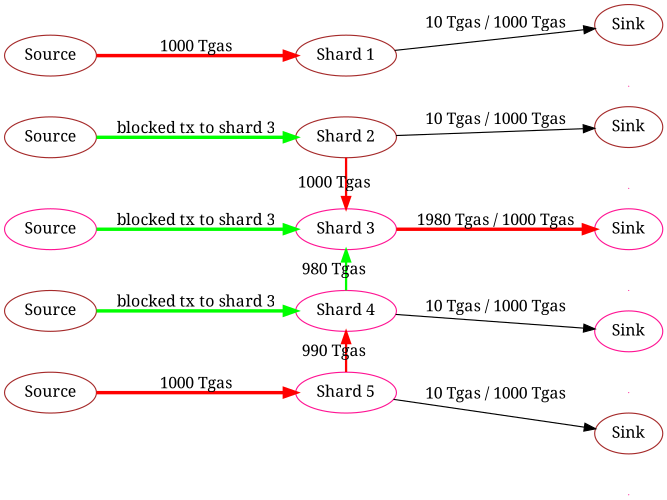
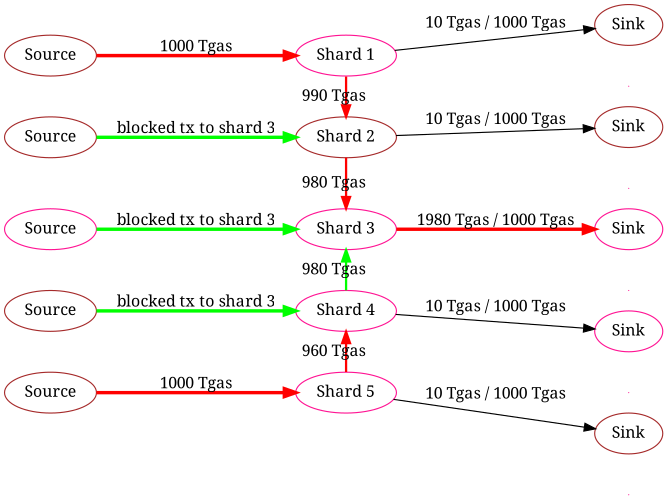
(346, 56) -> (346, 56)
none -> (346, 91)
(334, 183) -> (334, 183)
(334, 352) -> (334, 352)
